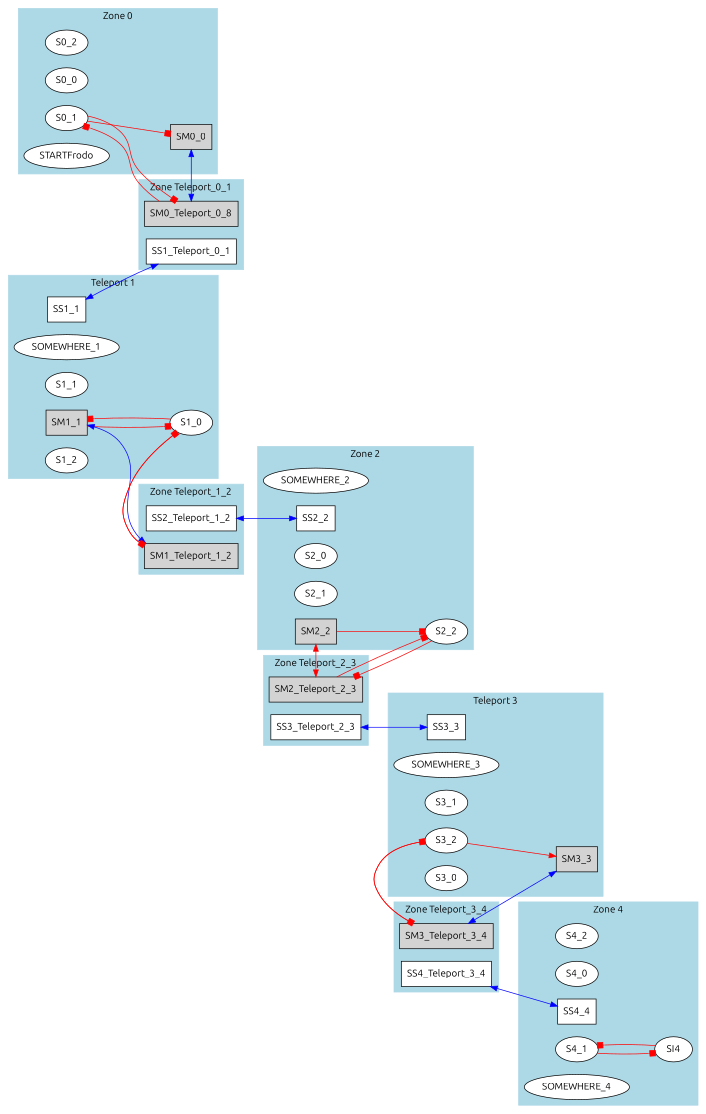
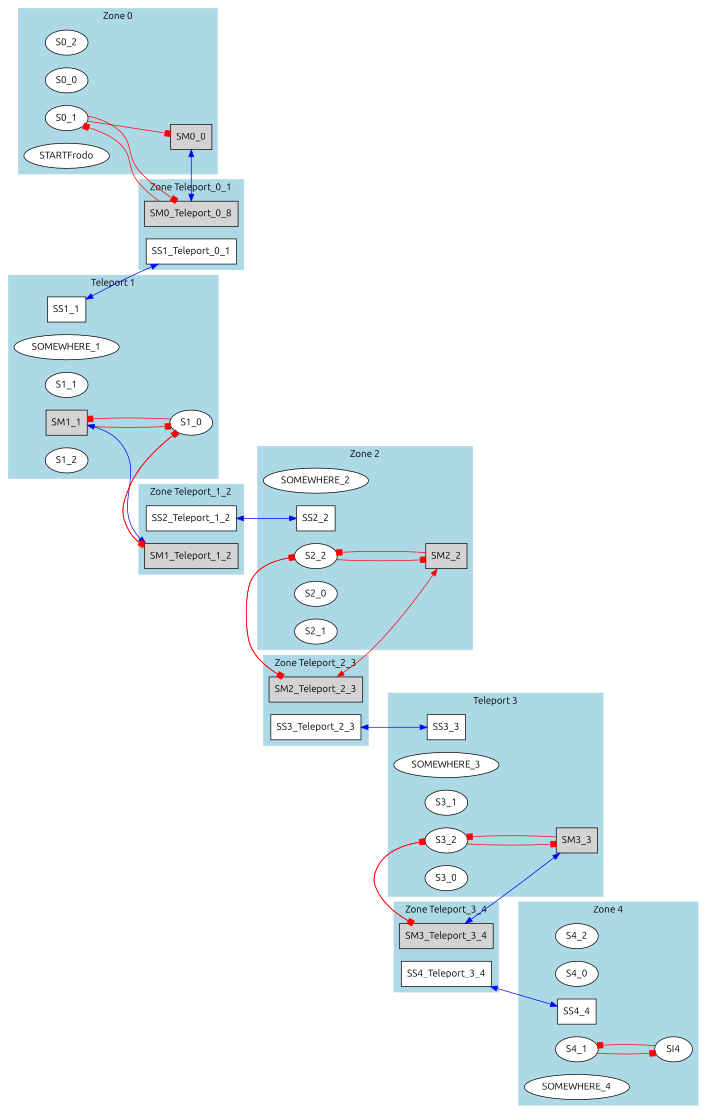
none -> (378, 561)
none -> (515, 836)
(508, 849) -> (508, 845)
